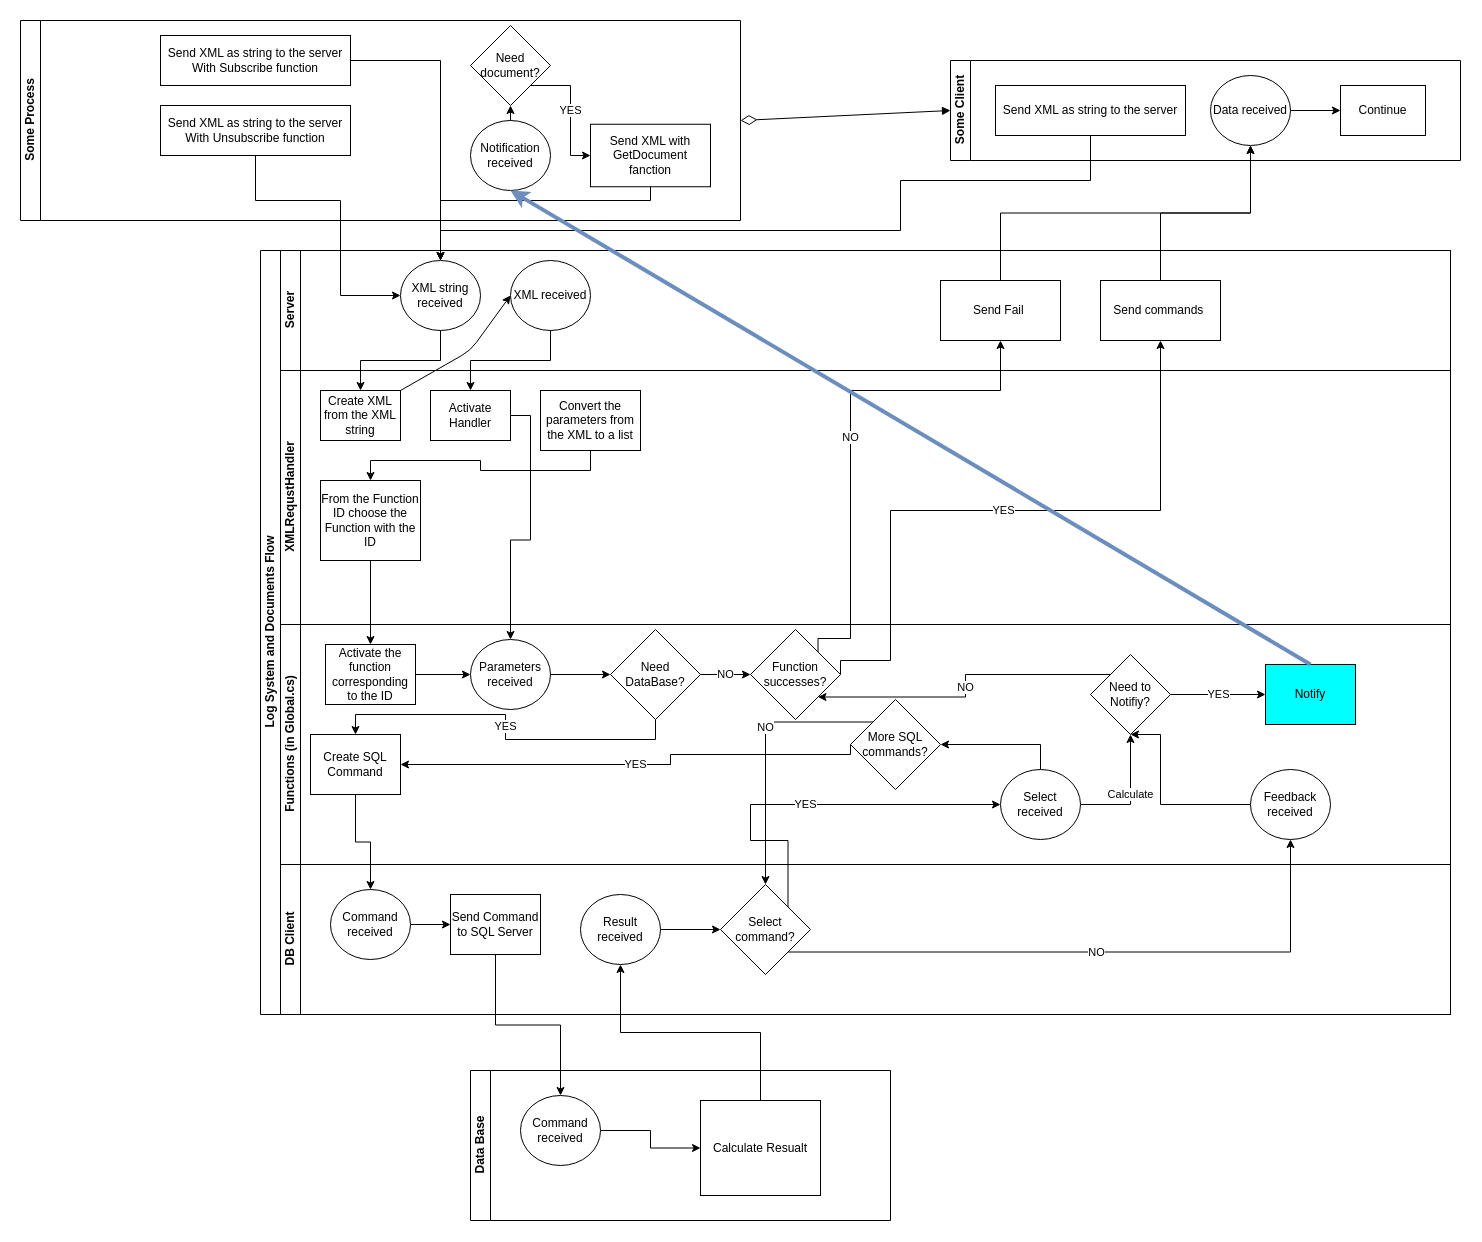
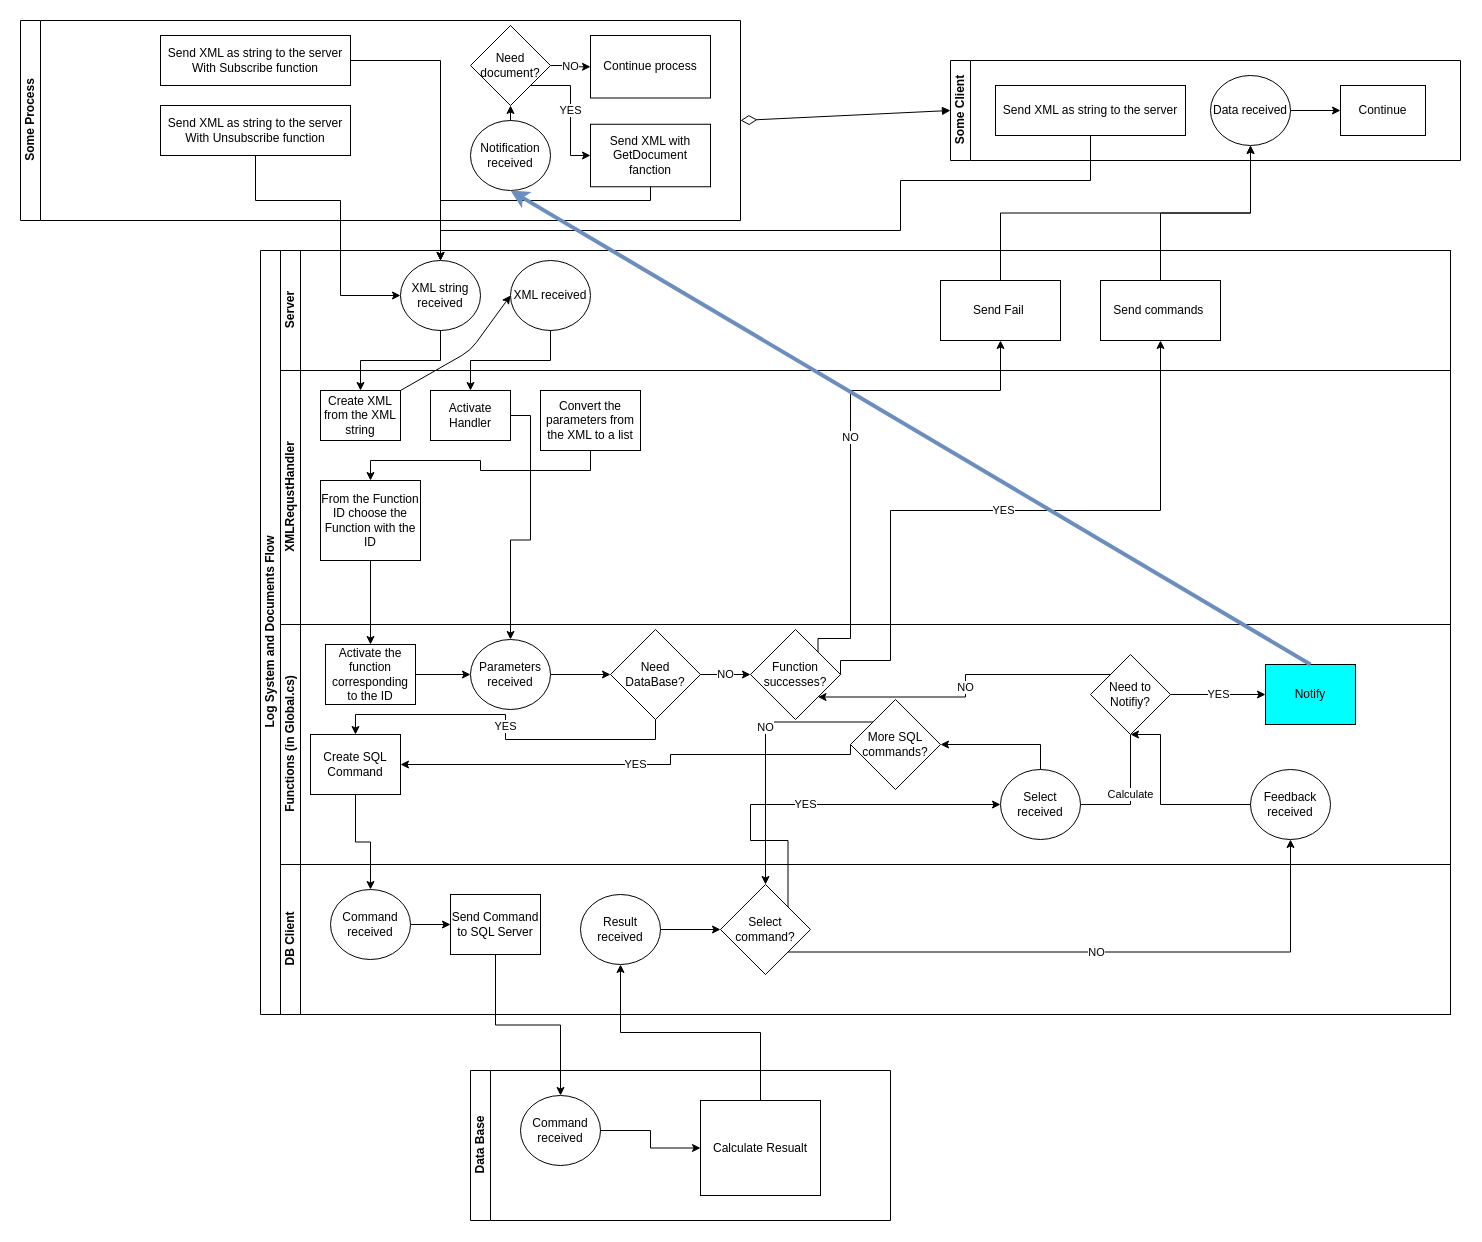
none -> (568, 66)
none -> (651, 67)
(1131, 742) -> (1131, 740)
